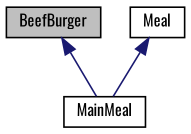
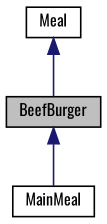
(127, 74) -> (54, 75)
